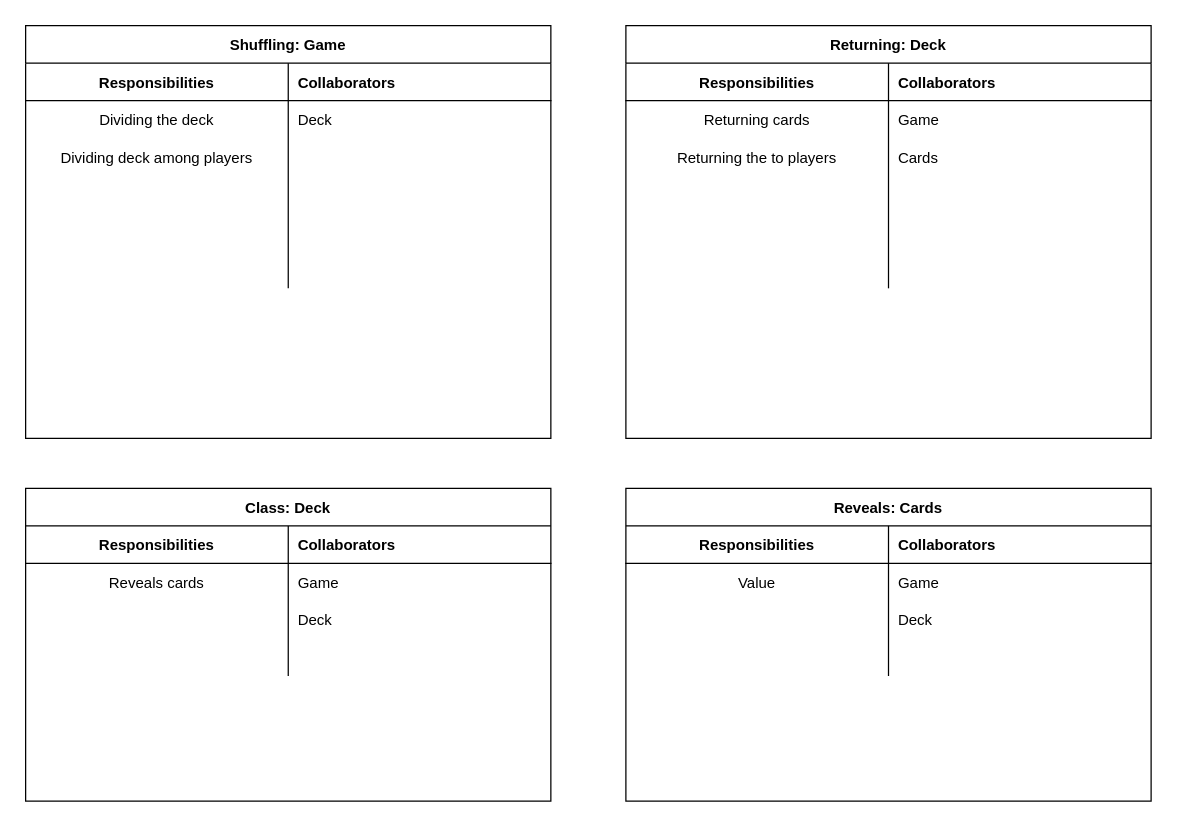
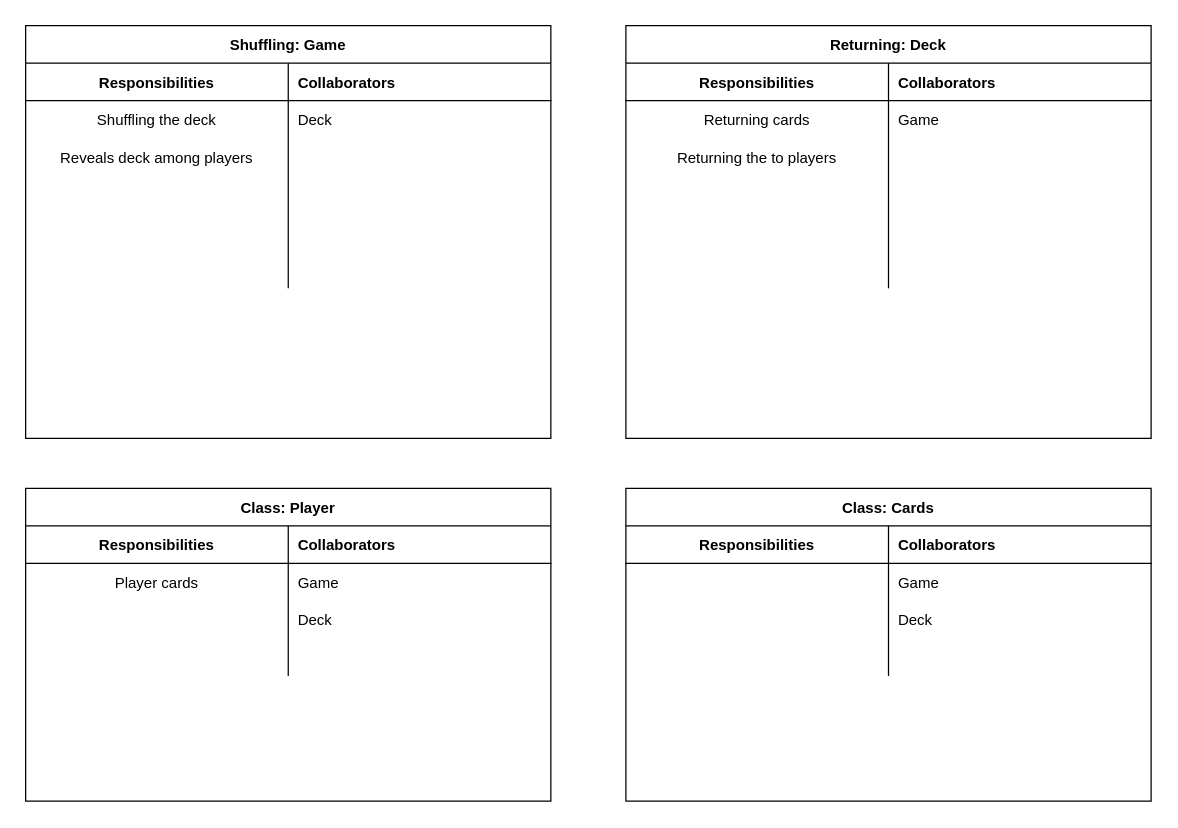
(156, 120) -> (156, 120)
(1019, 157) -> none
(156, 158) -> (156, 158)
(288, 508) -> (288, 508)
(888, 508) -> (888, 508)
(757, 582) -> none
(156, 583) -> (156, 583)
